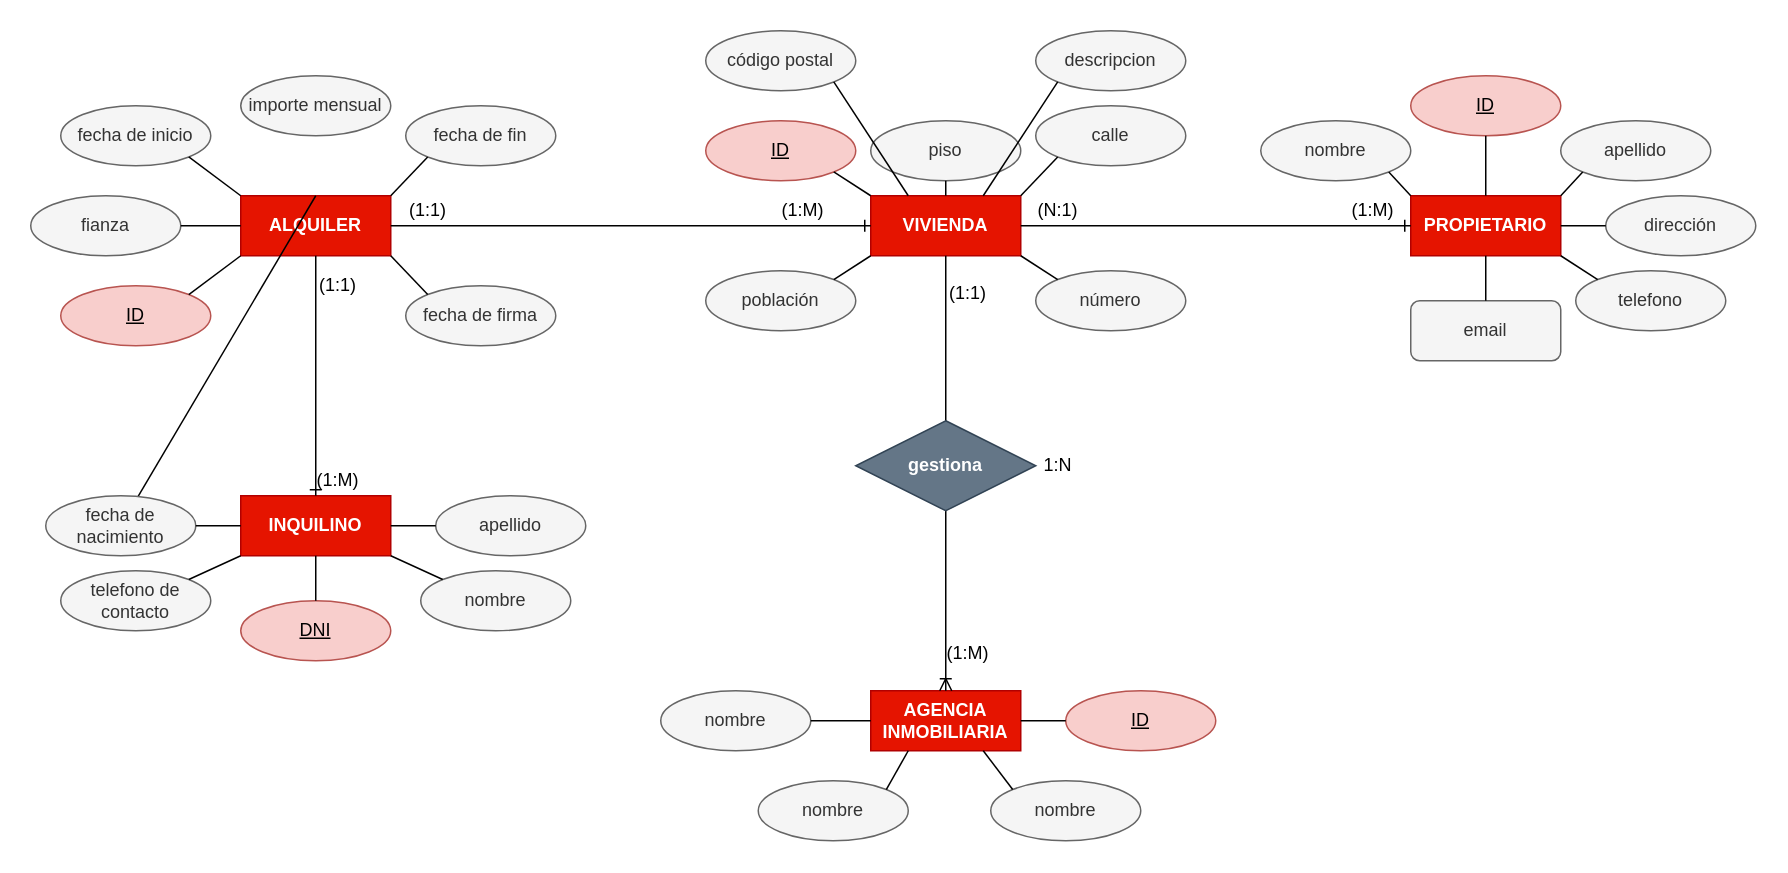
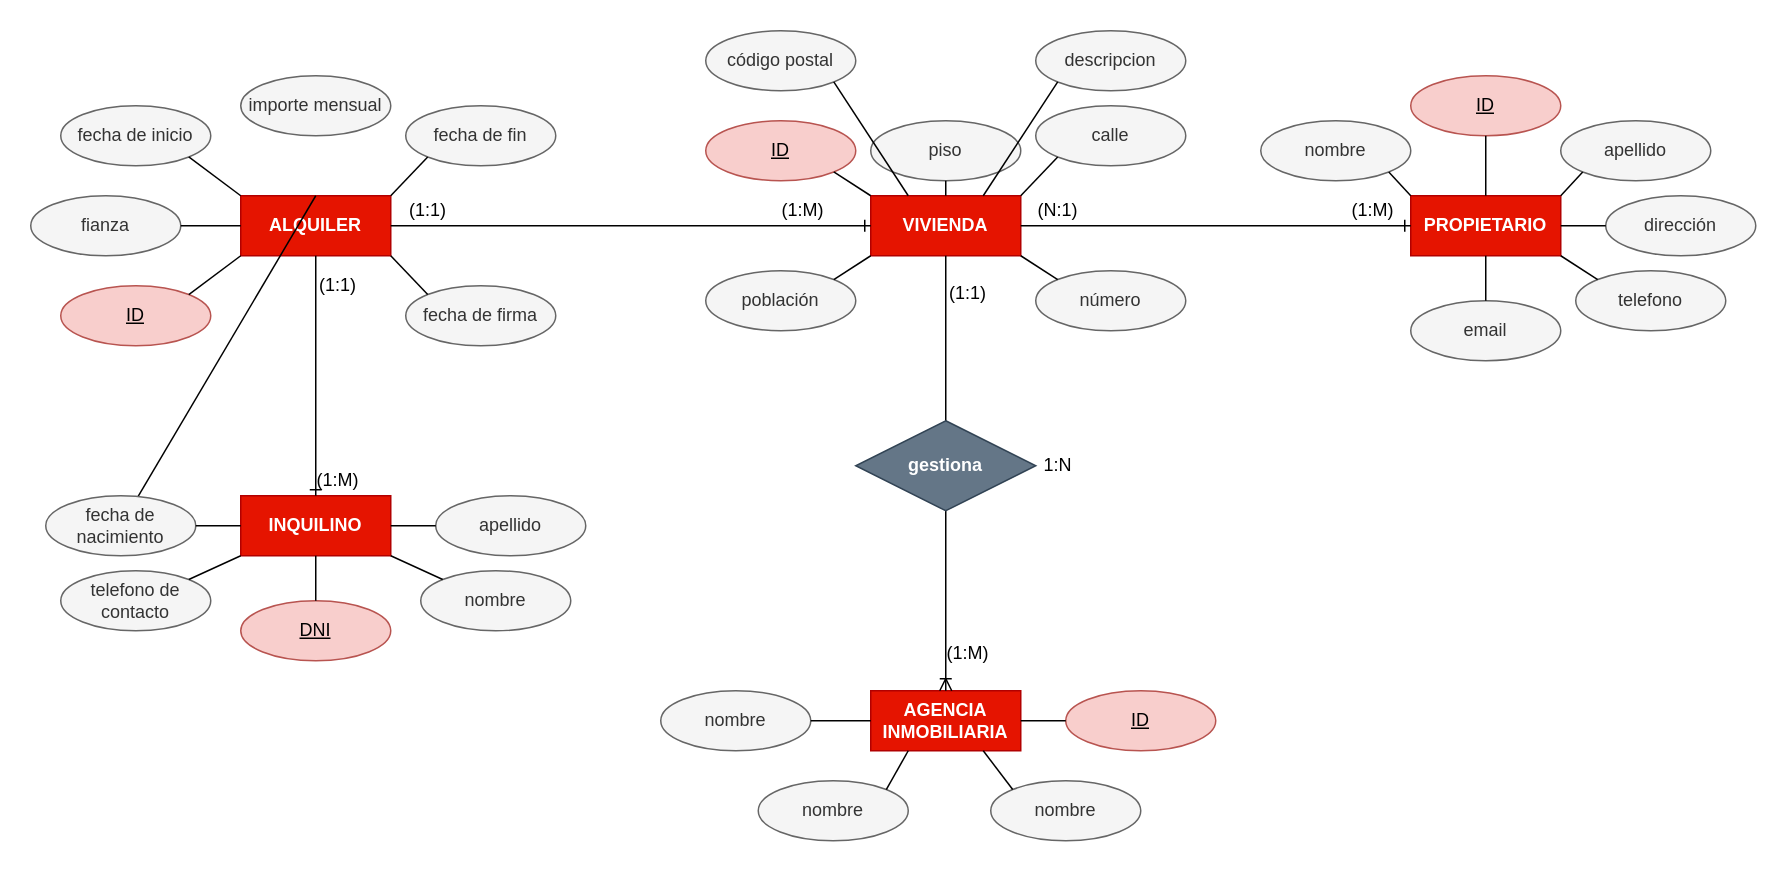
(1486, 331) -> (1486, 331)
